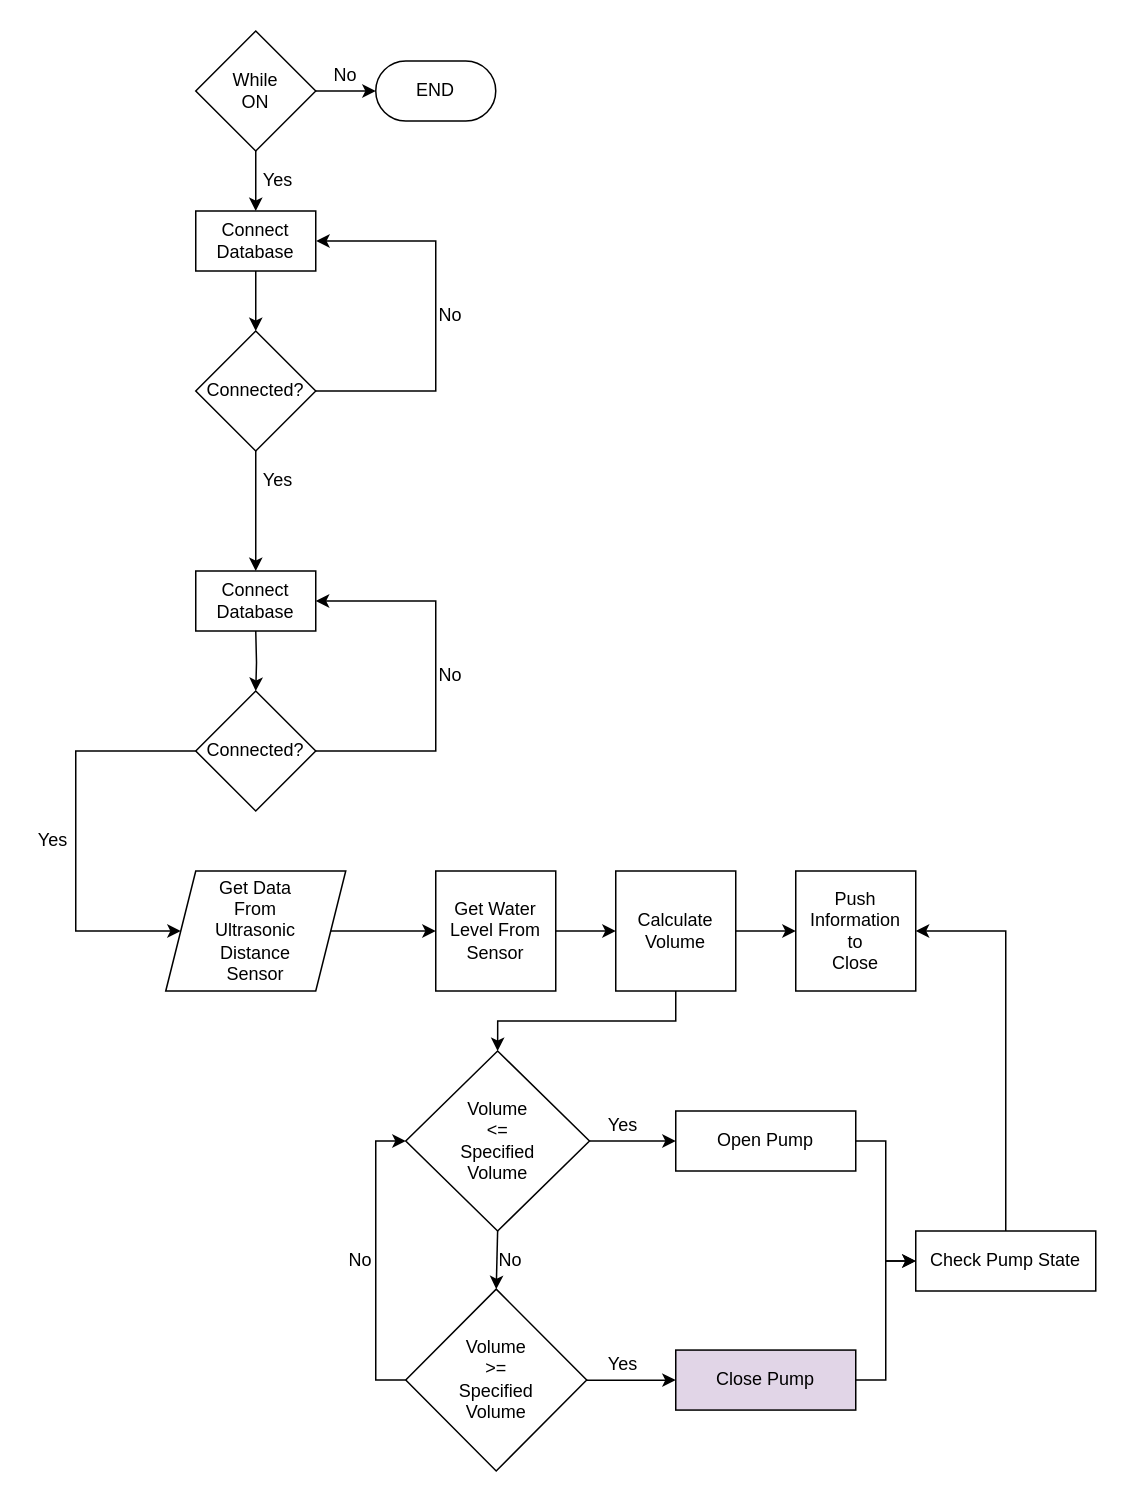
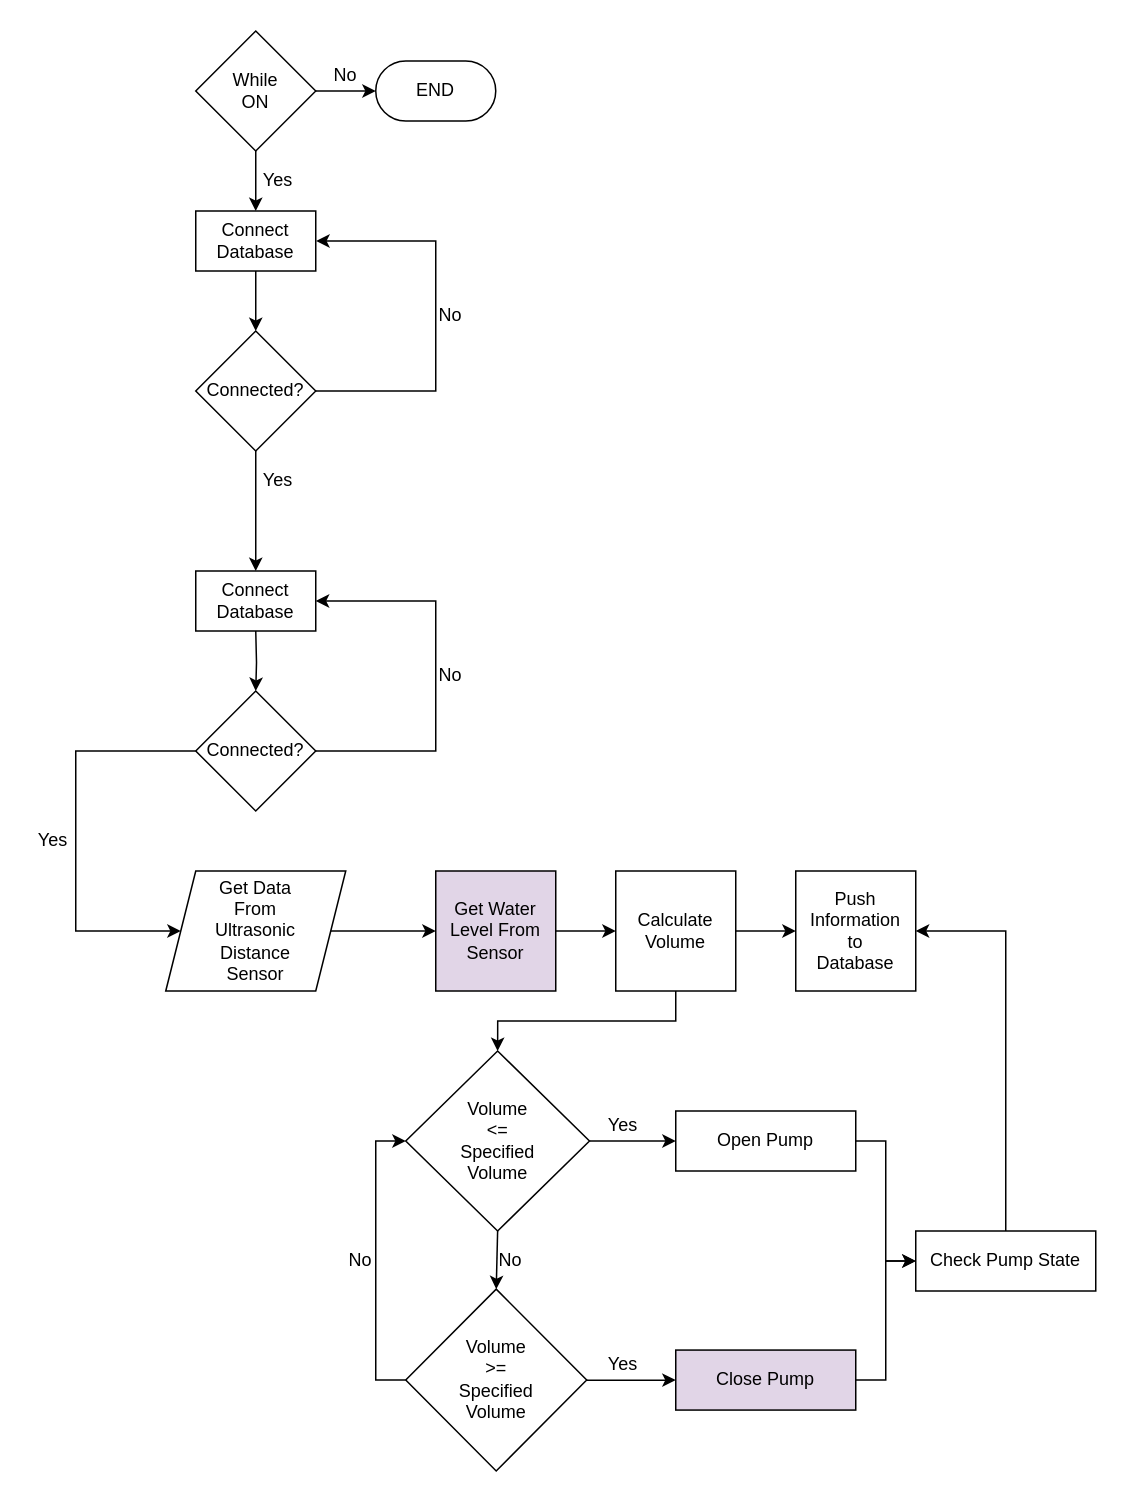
(496, 931) -> (496, 931)
(856, 931) -> (856, 931)
